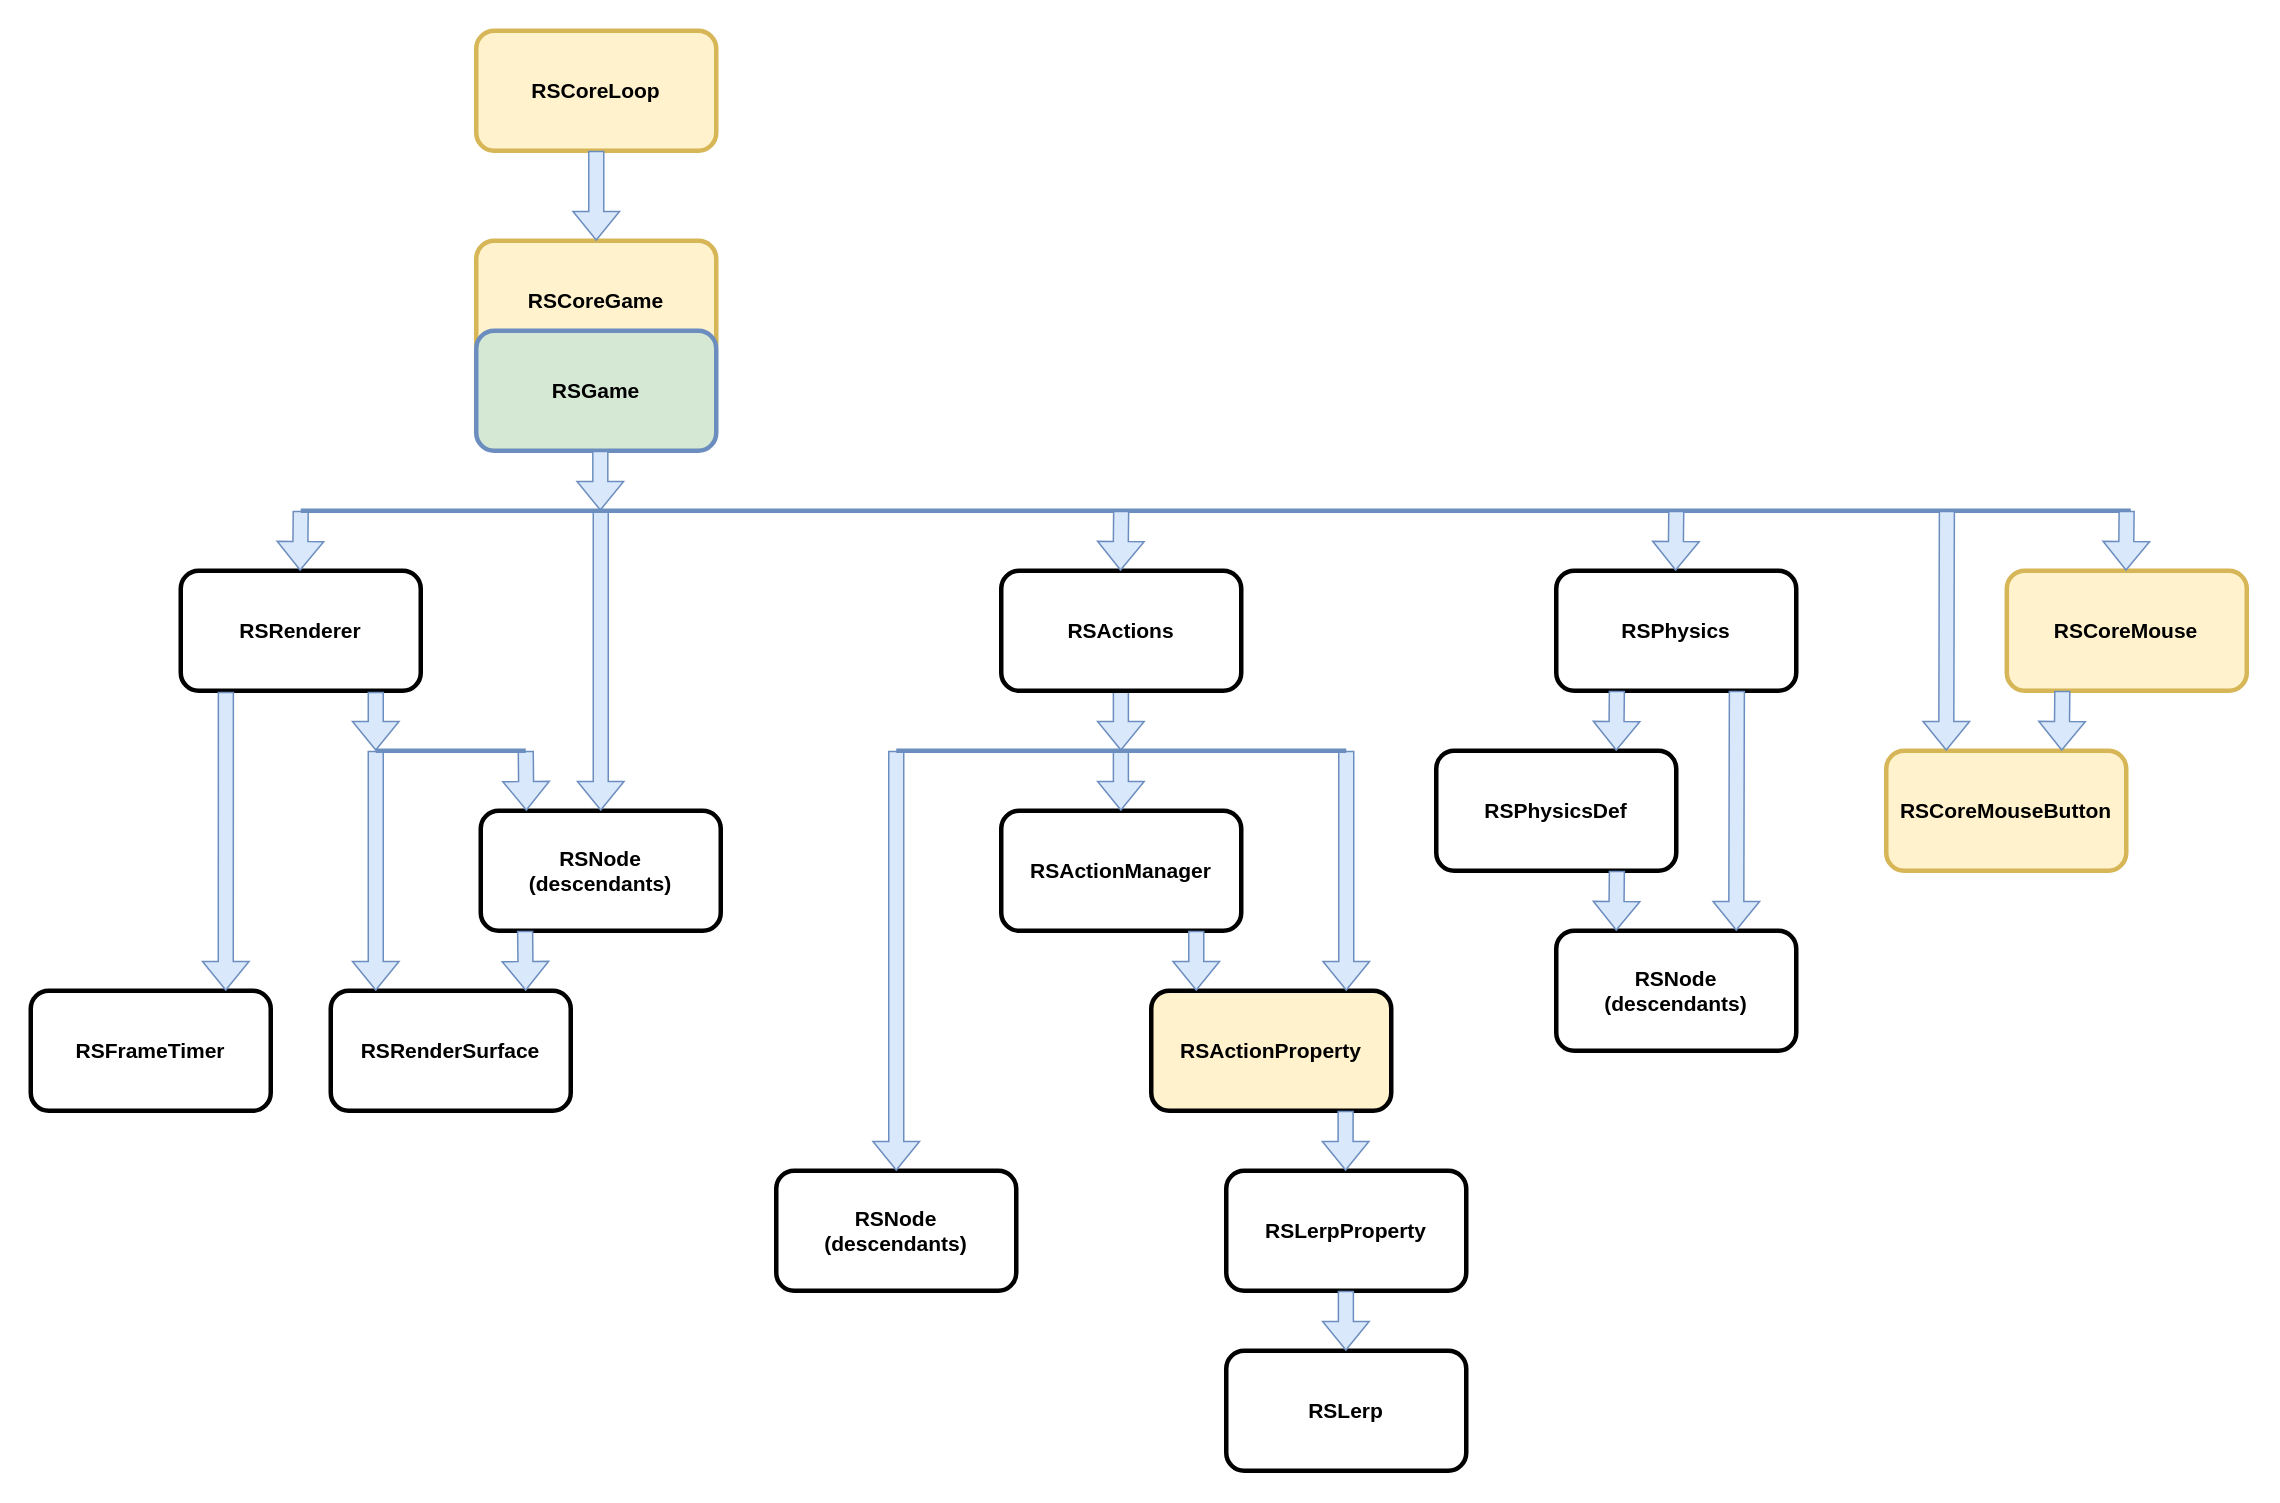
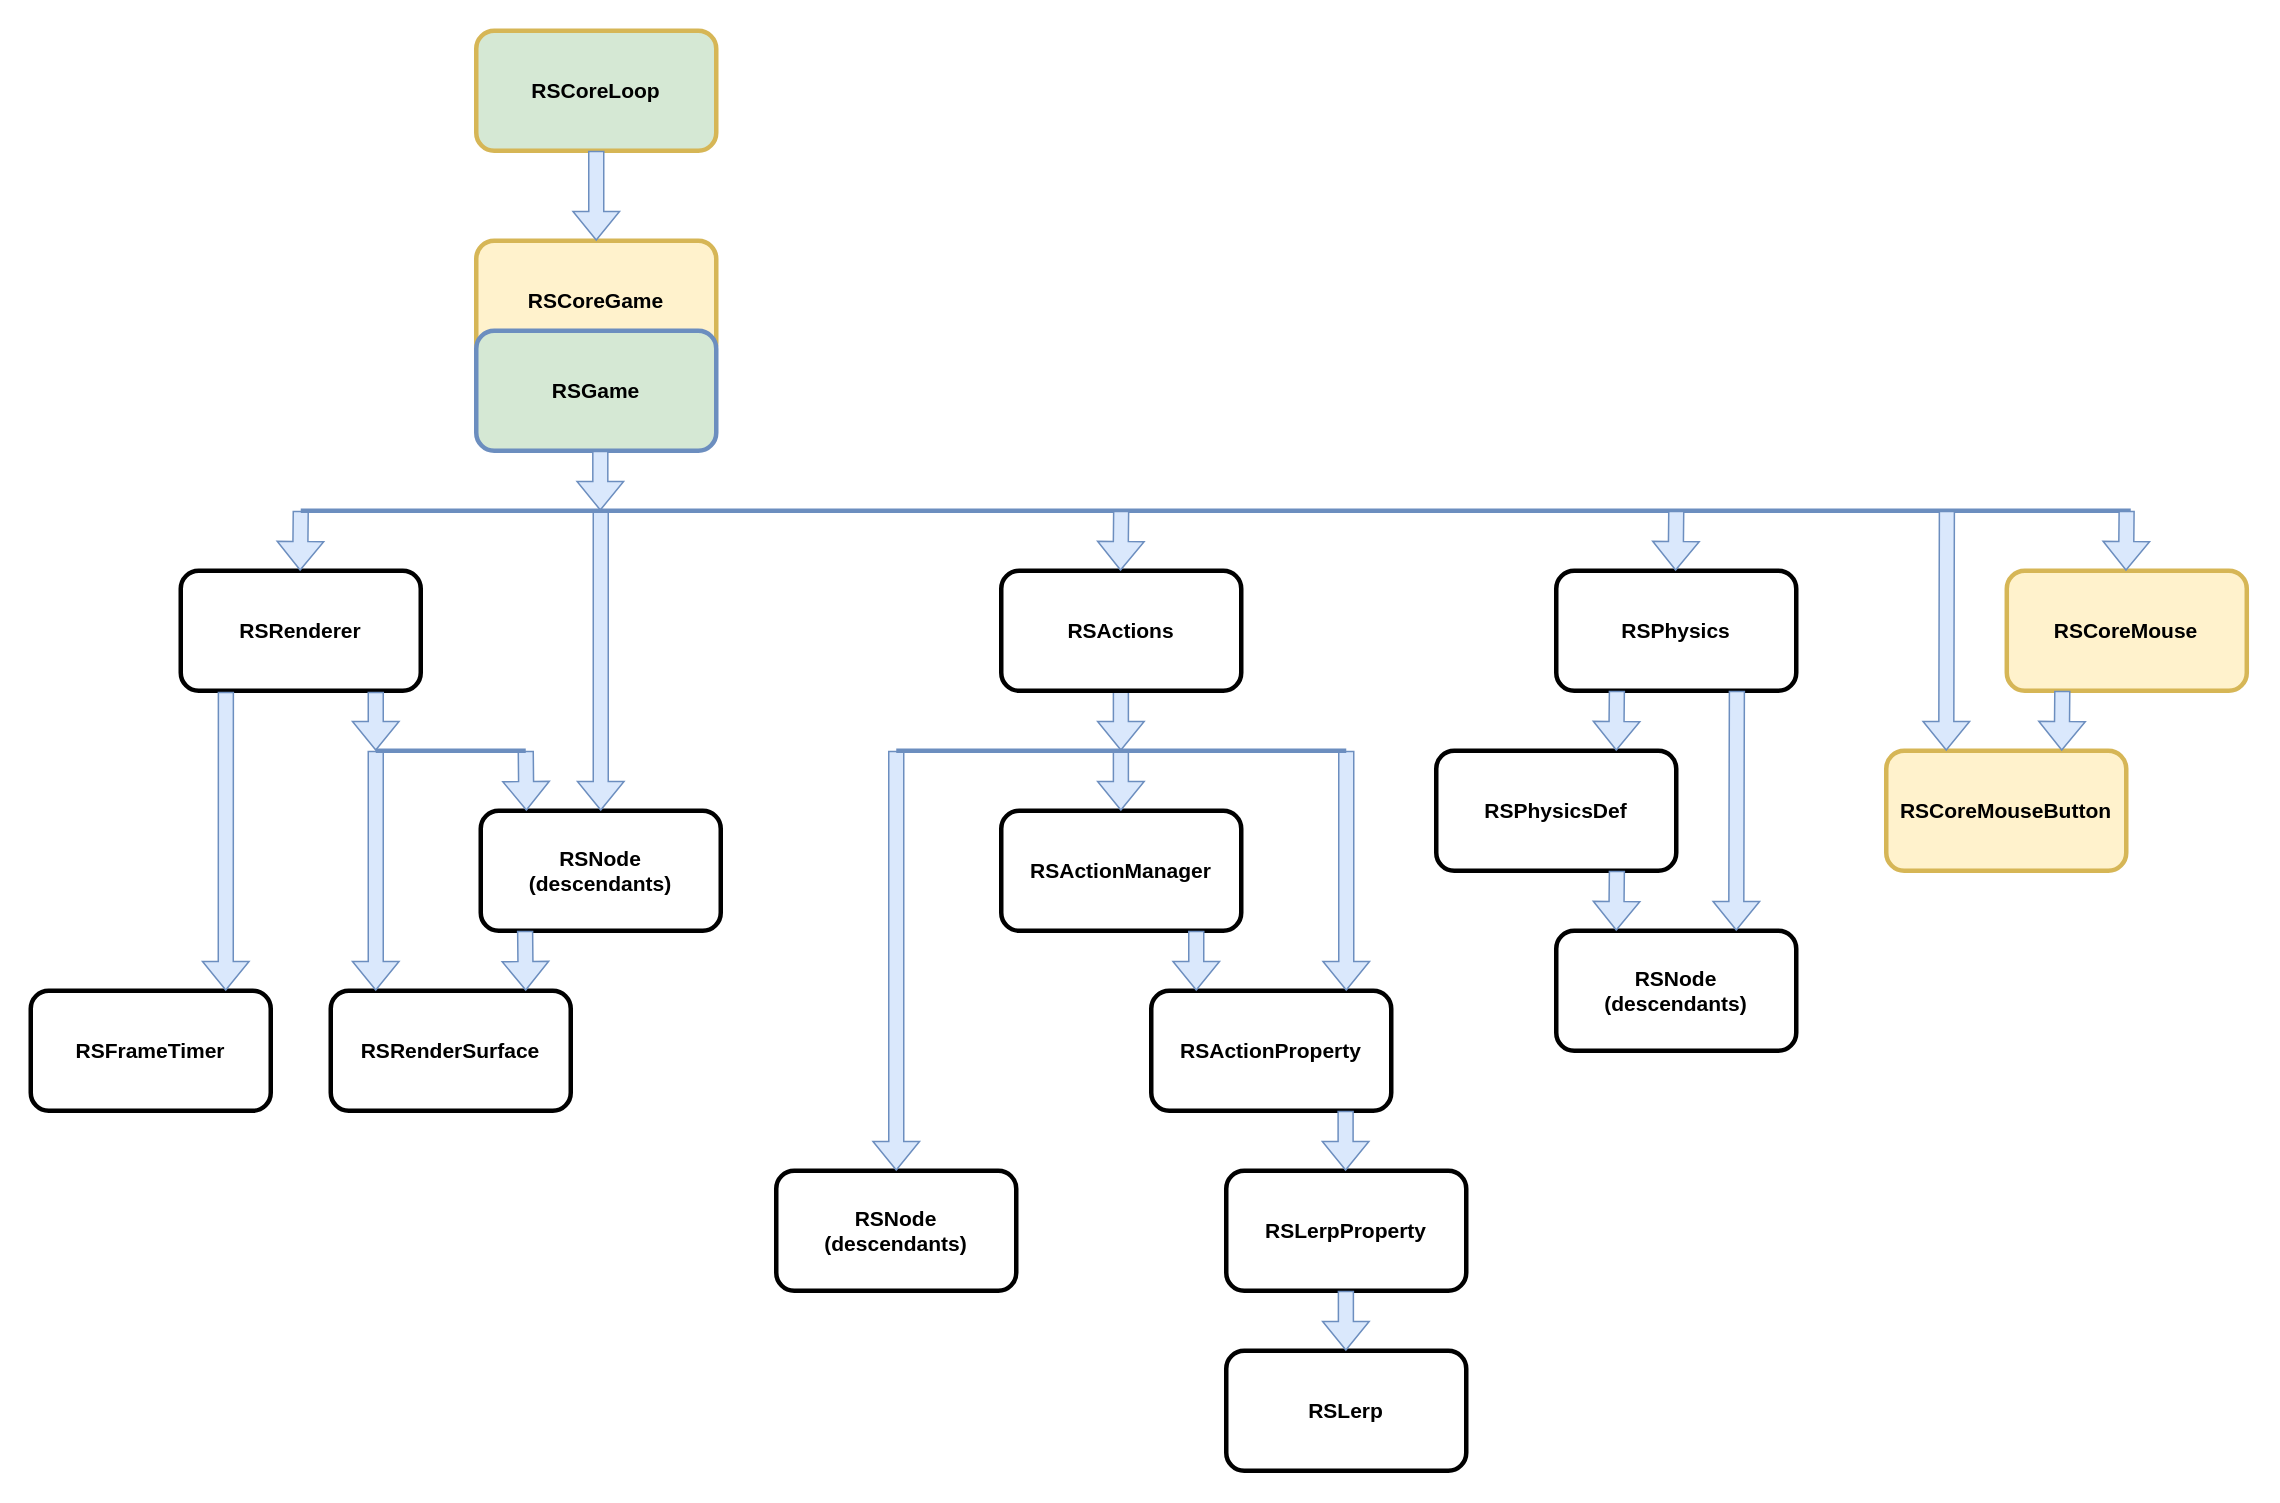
(596, 91) -> (596, 91)
(1271, 1051) -> (1271, 1051)
